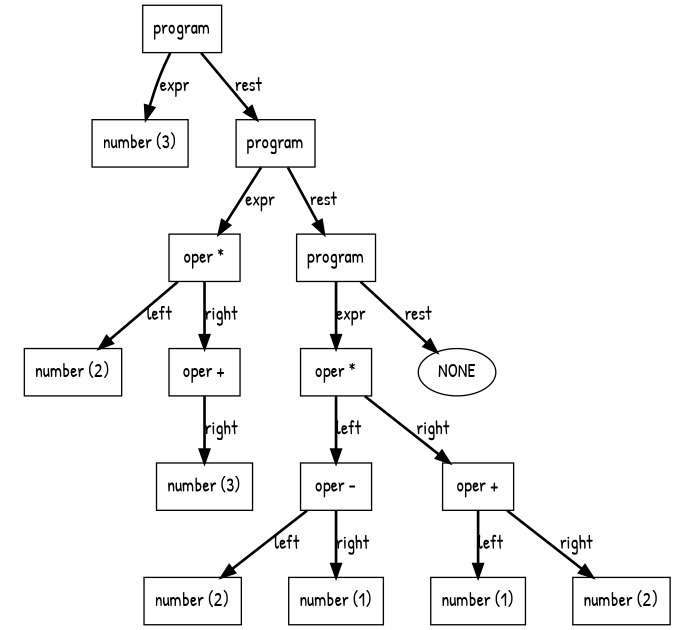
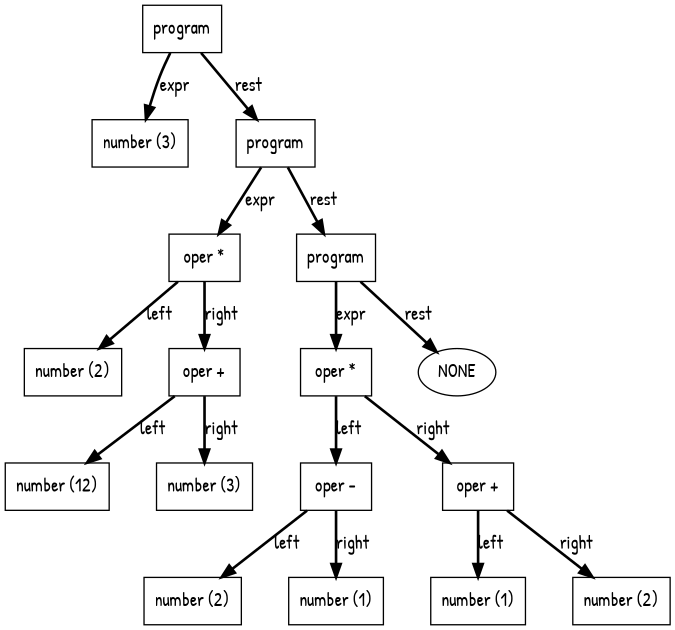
none -> (57, 487)
